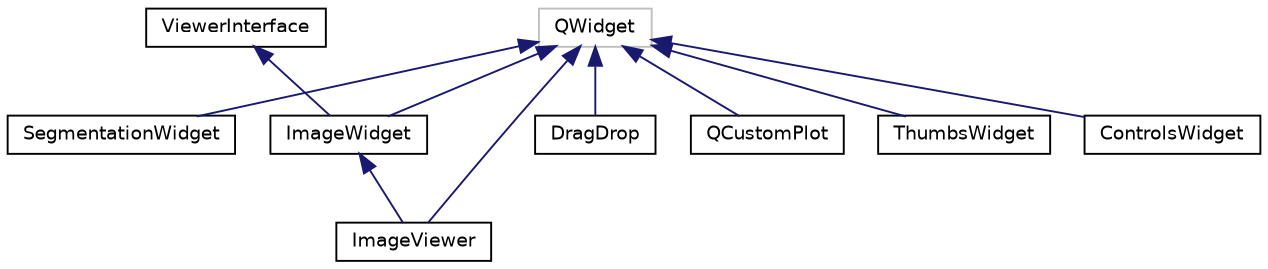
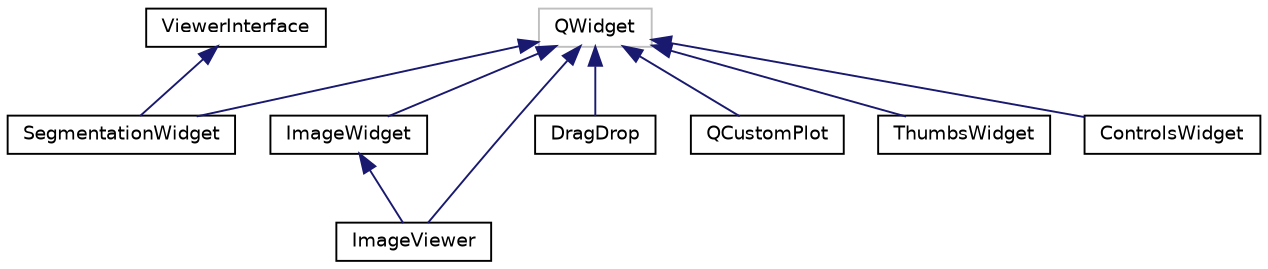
(295, 83) -> (172, 88)
